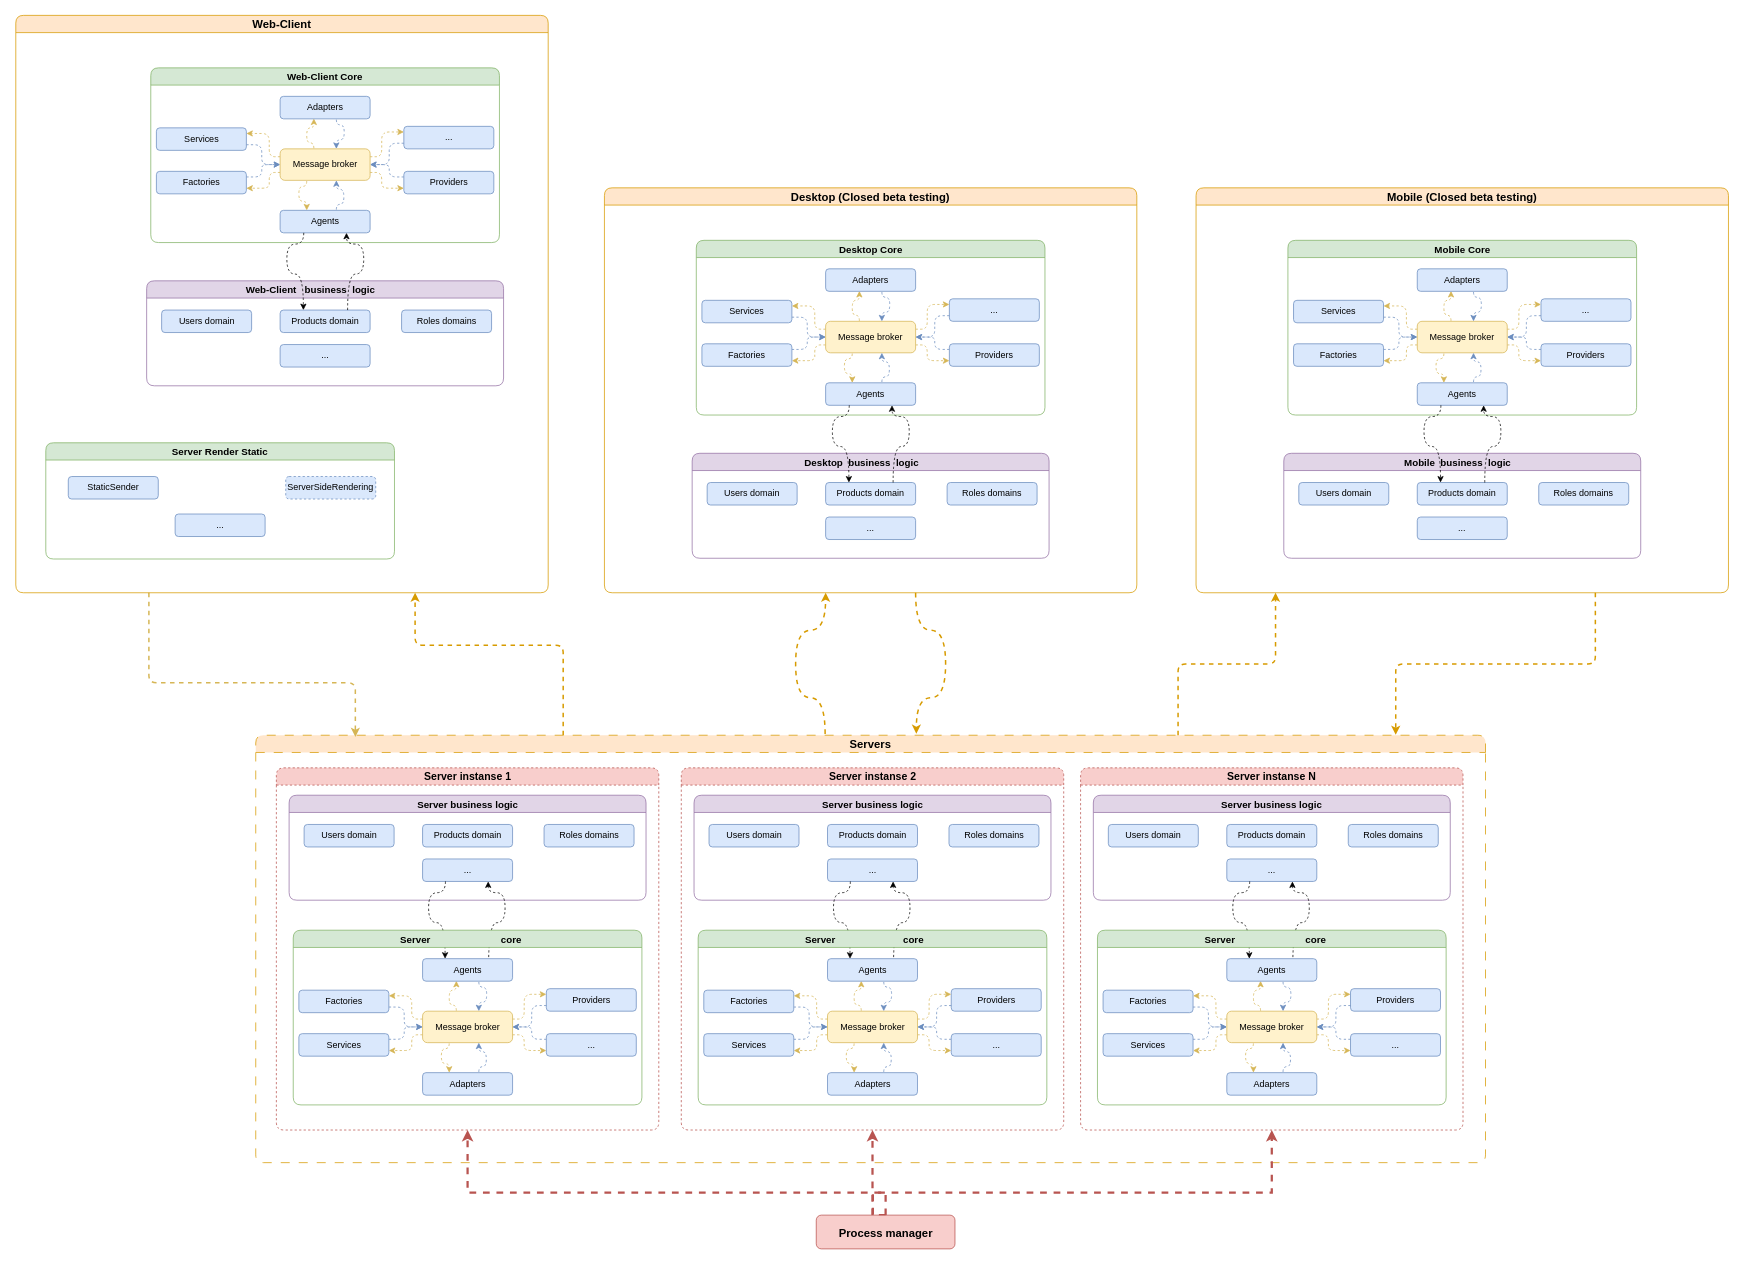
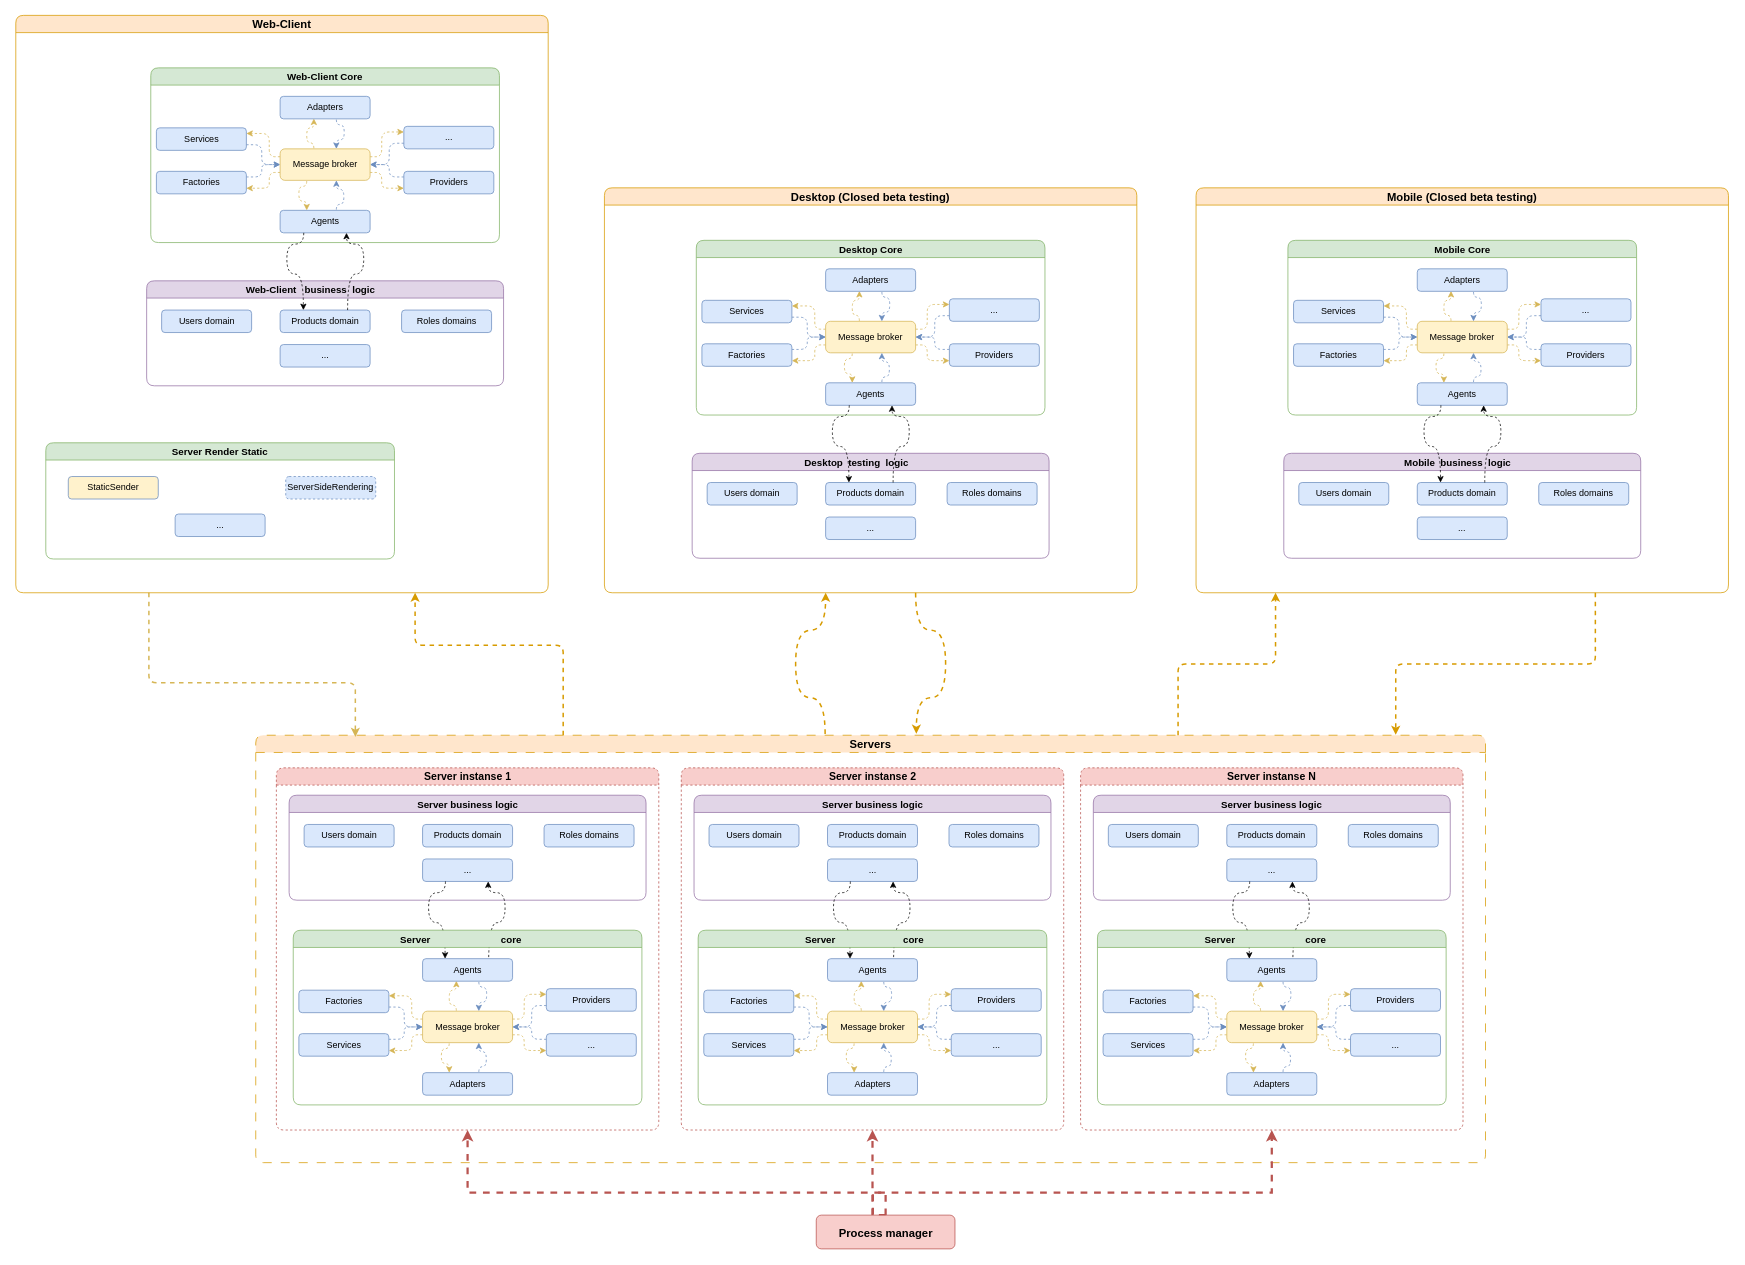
(748, 462) -> (745, 462)
(113, 488) -> (113, 488)
